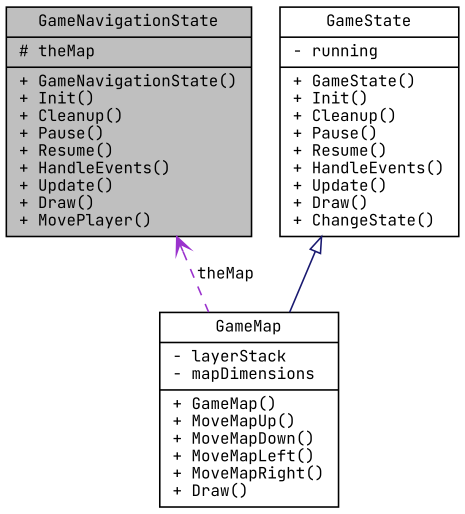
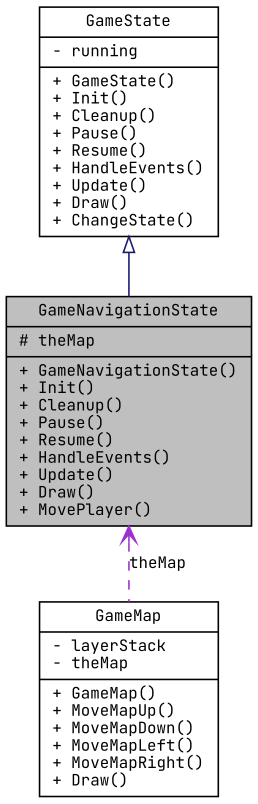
(302, 282) -> (129, 274)
(244, 374) -> (91, 664)
